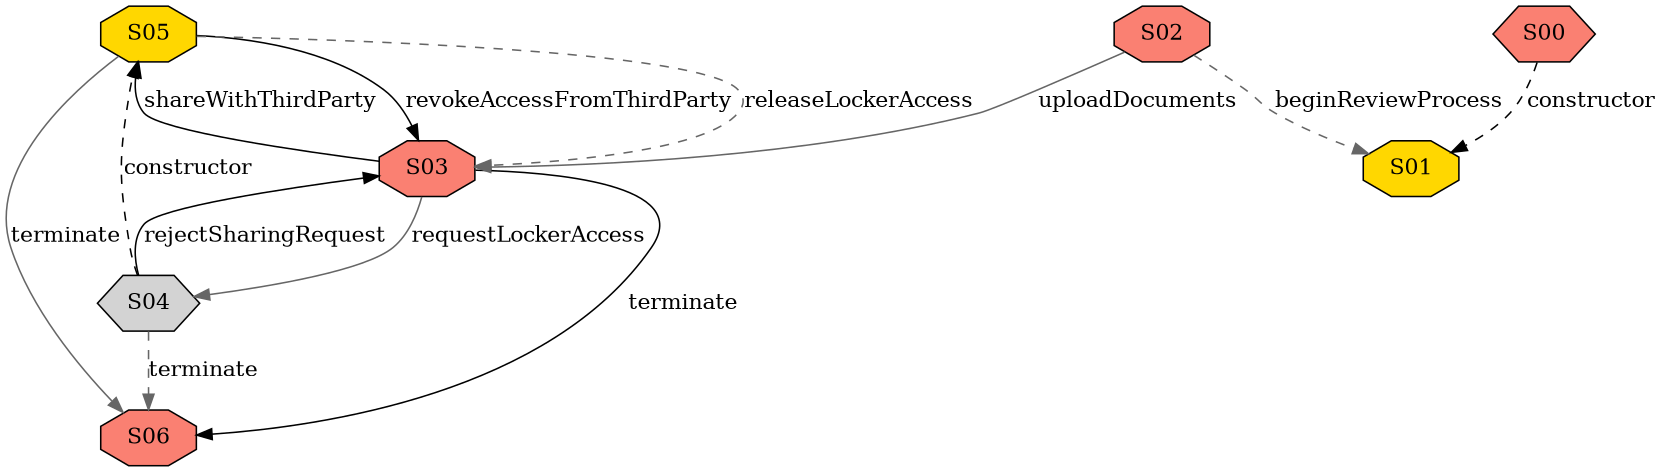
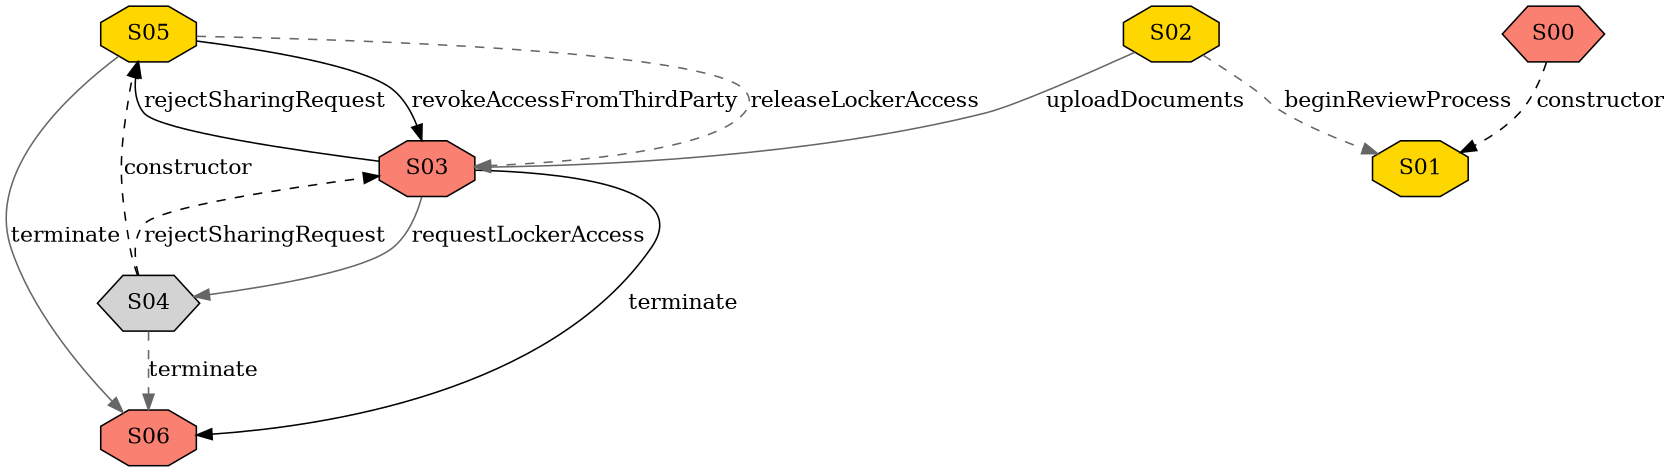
(1162, 34) -> (1171, 34)
(261, 101) -> (265, 101)
(226, 199) -> (226, 199)
